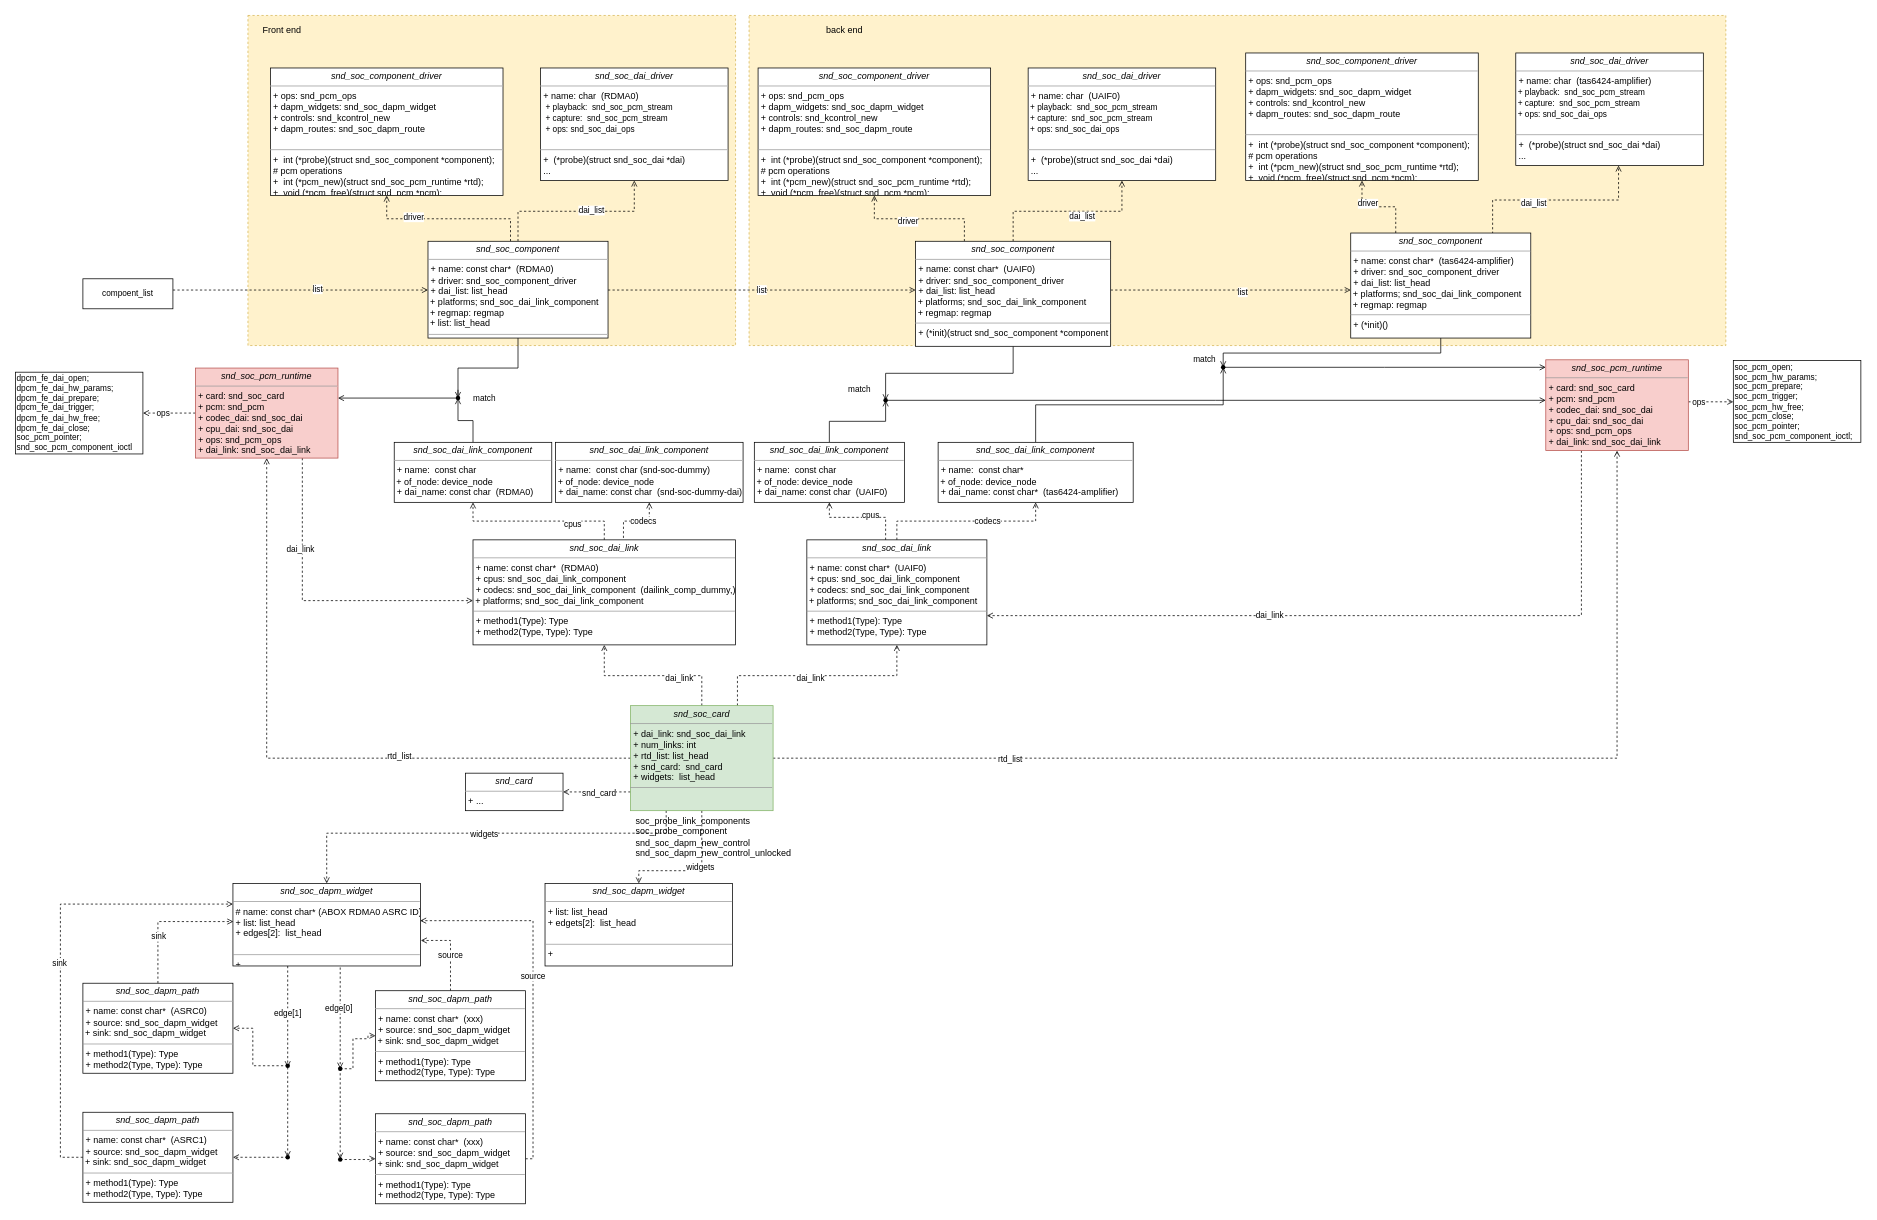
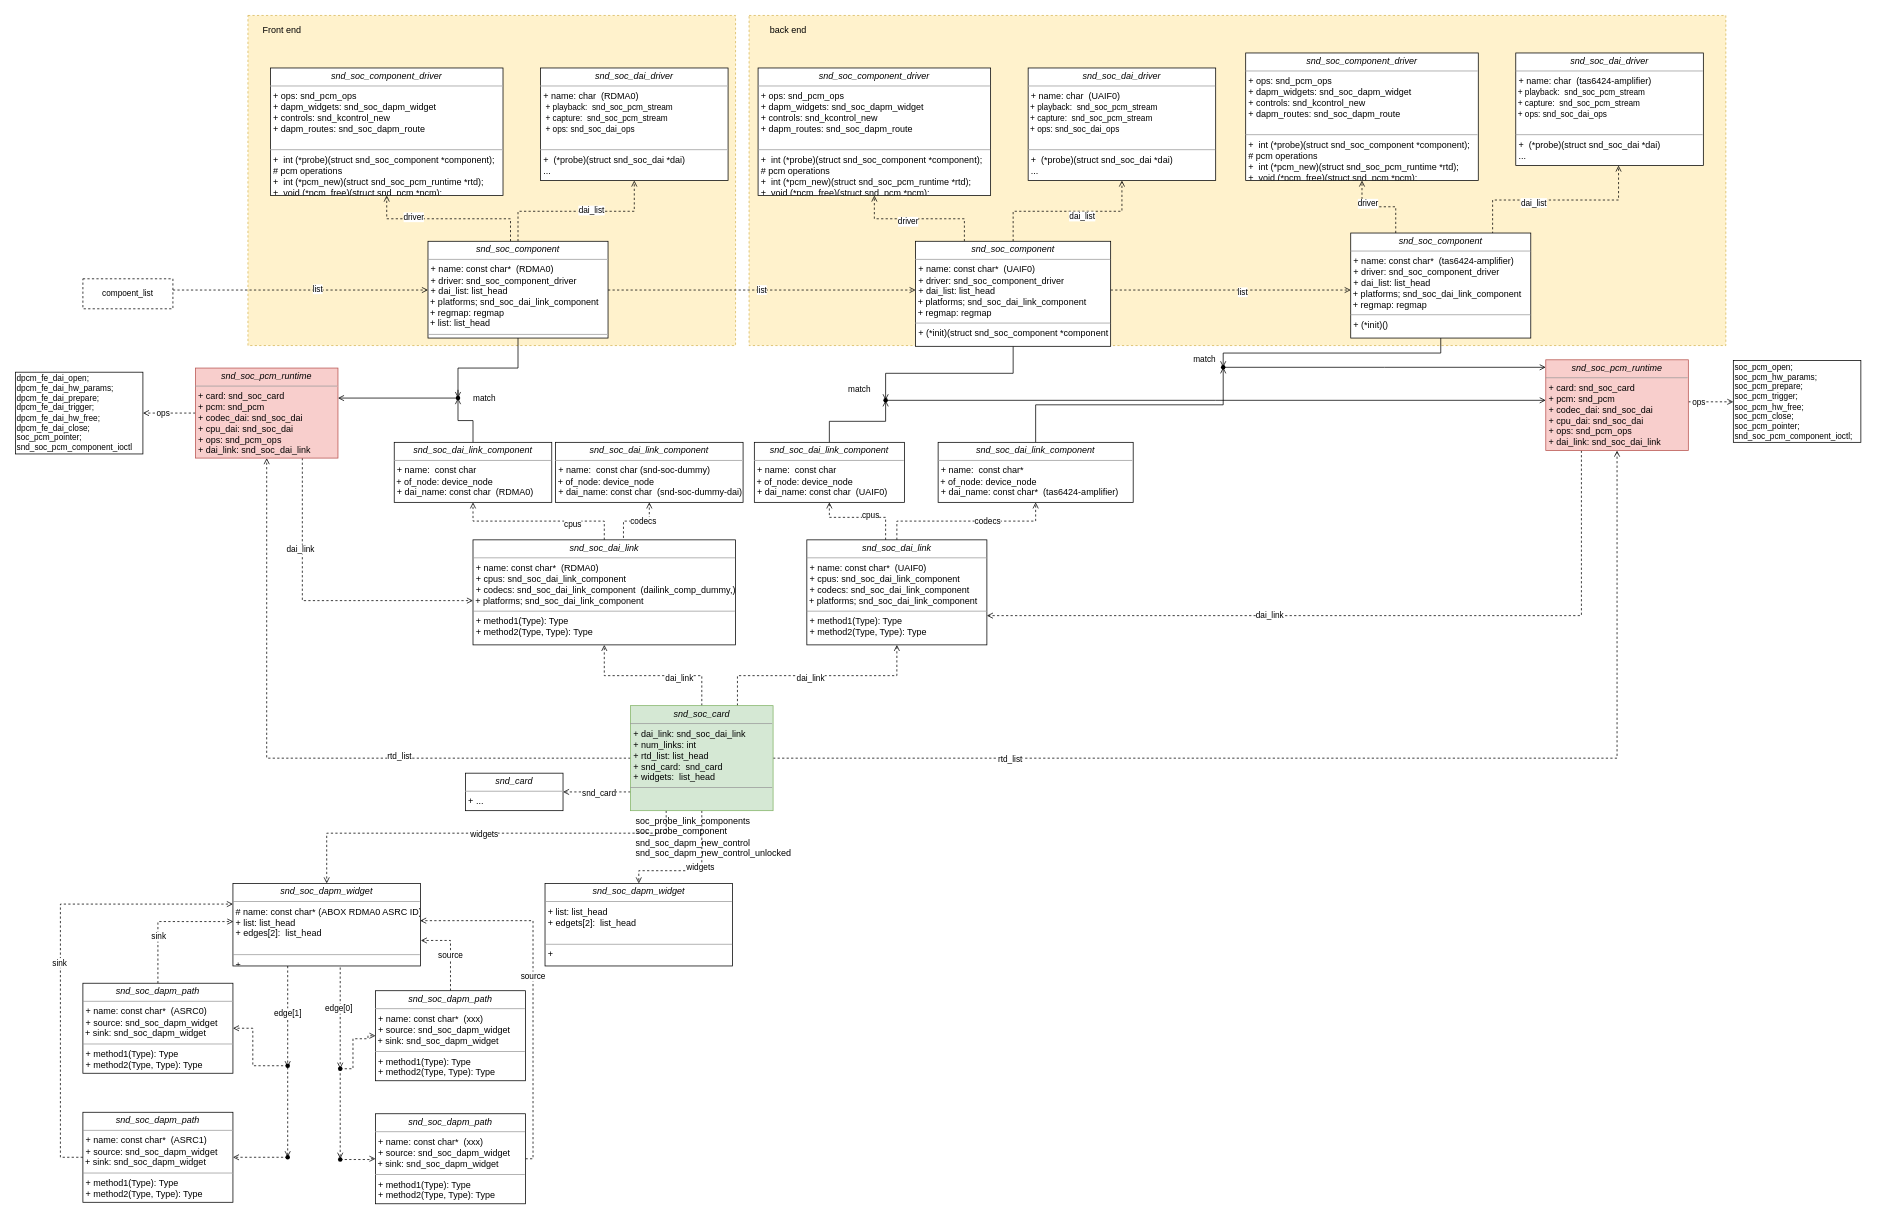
(844, 30) -> (788, 30)
(128, 294) -> (128, 294)
